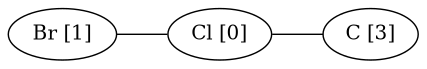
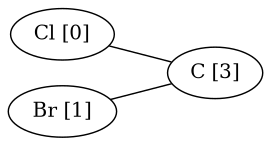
(142, 34) -> (141, 92)
